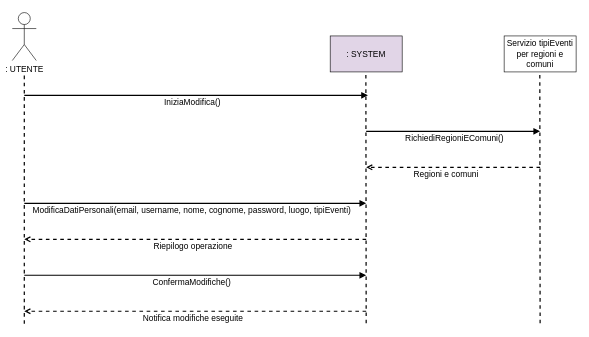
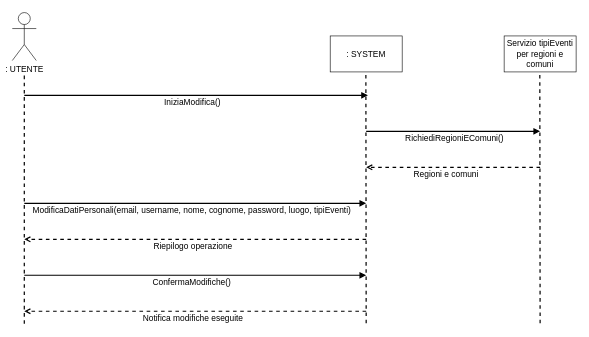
(366, 54) -> (366, 54)
